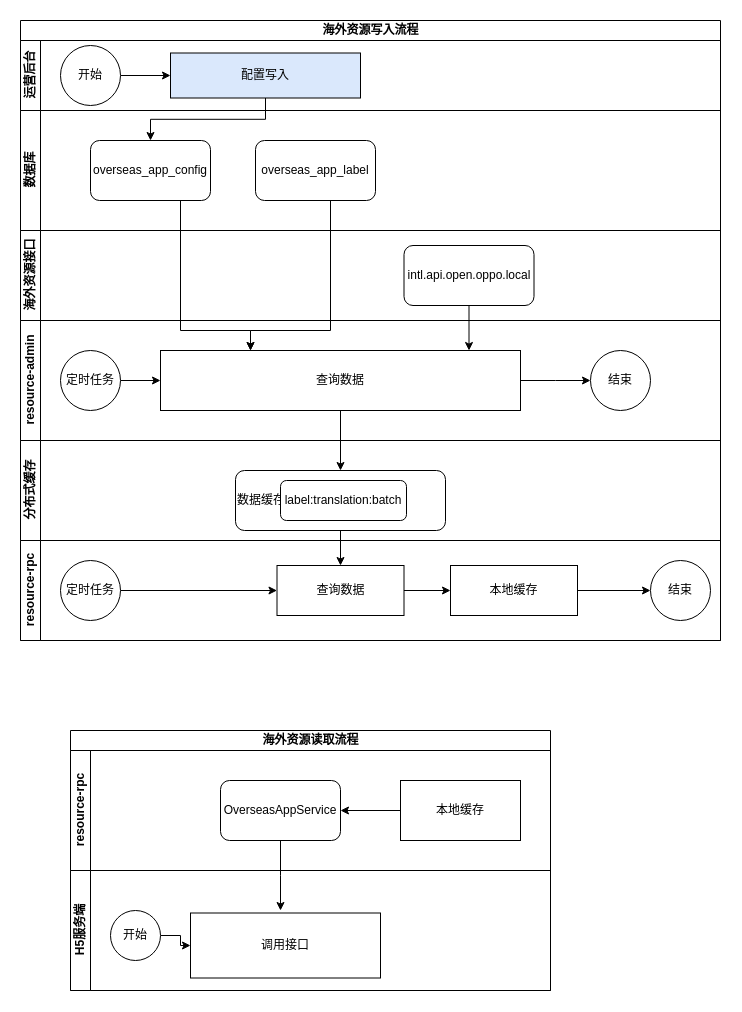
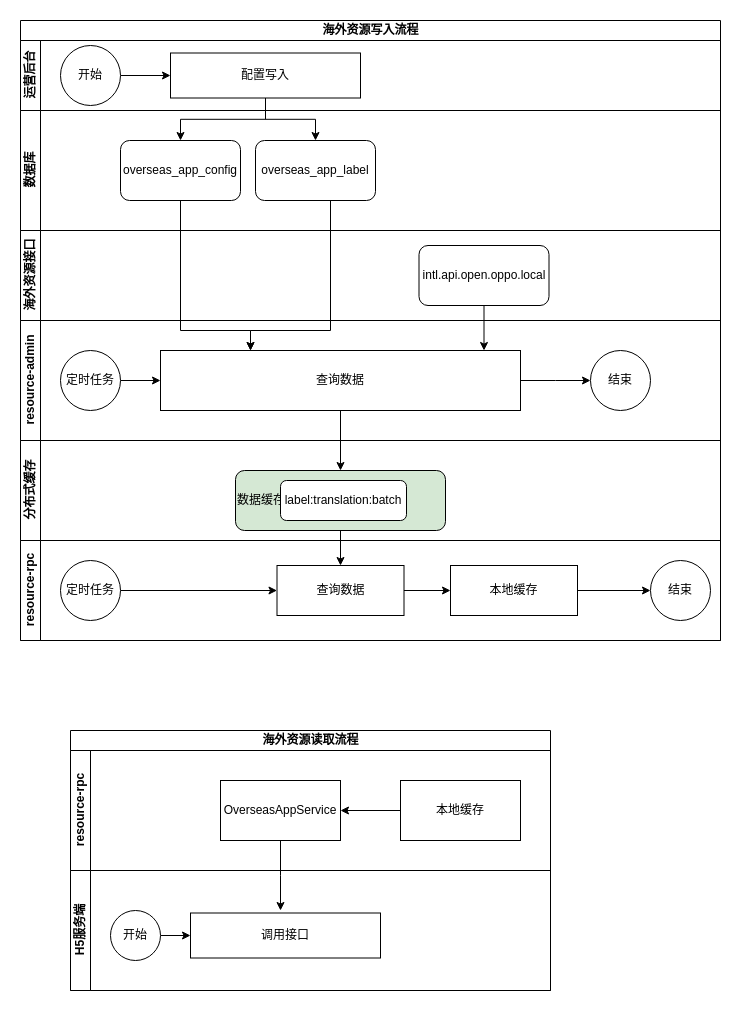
(266, 76) -> (266, 76)
none -> (299, 119)
(151, 171) -> (181, 171)
(469, 276) -> (484, 276)
(262, 501) -> (262, 501)
(281, 811) -> (281, 811)
(286, 946) -> (286, 936)
